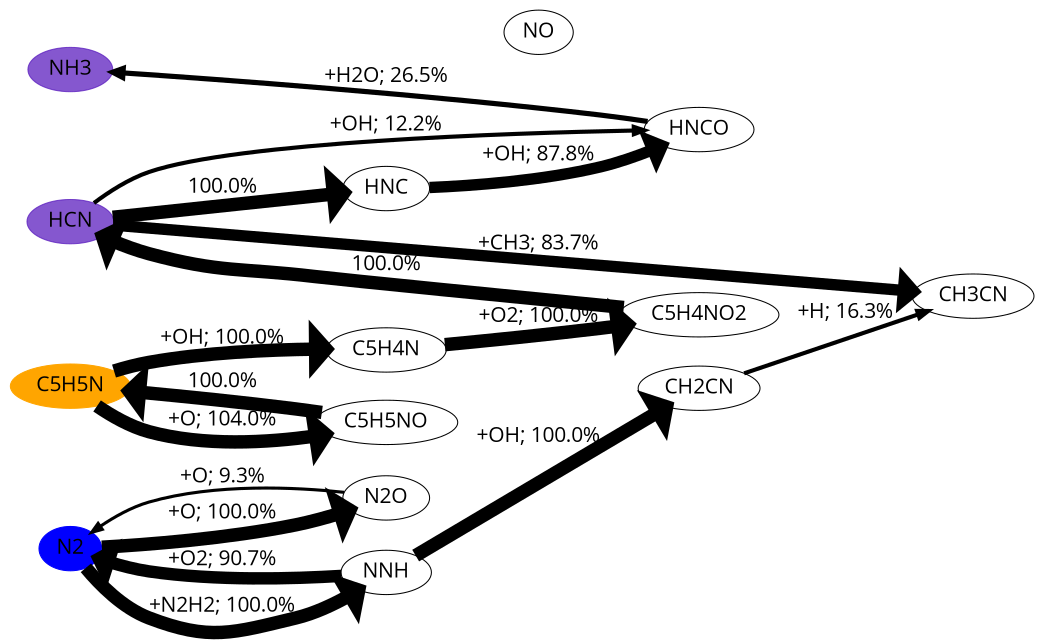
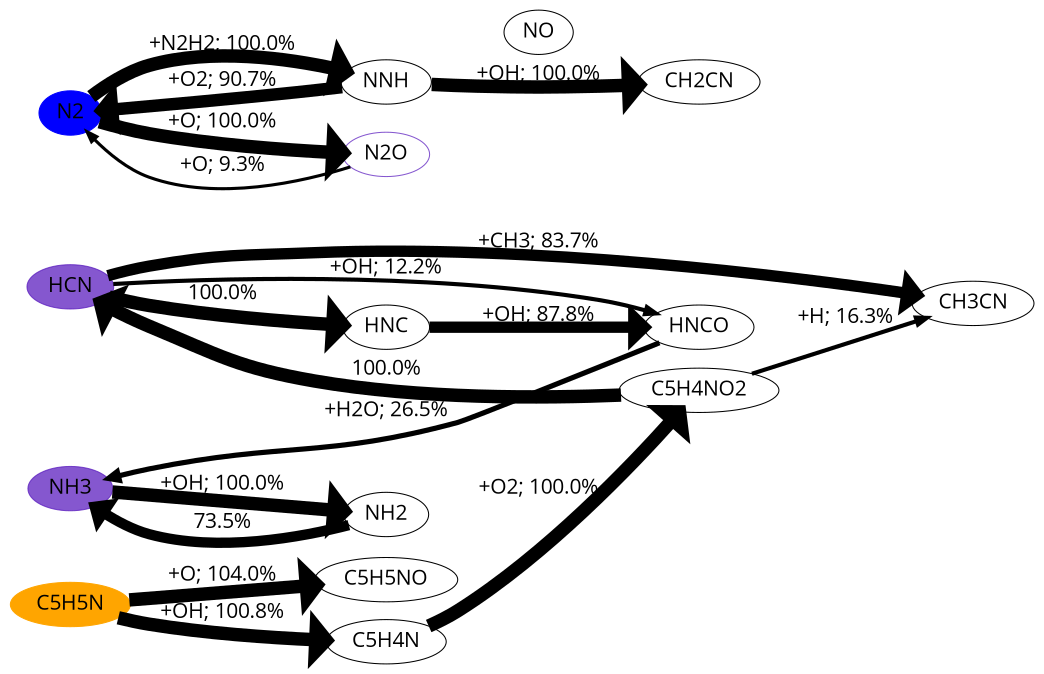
(222, 339) -> (222, 613)
(831, 344) -> (834, 347)
(231, 401) -> none
(386, 498) -> (386, 154)
none -> (386, 514)
